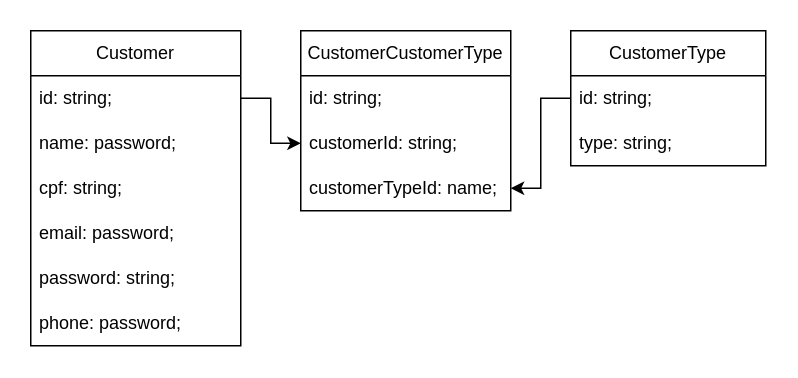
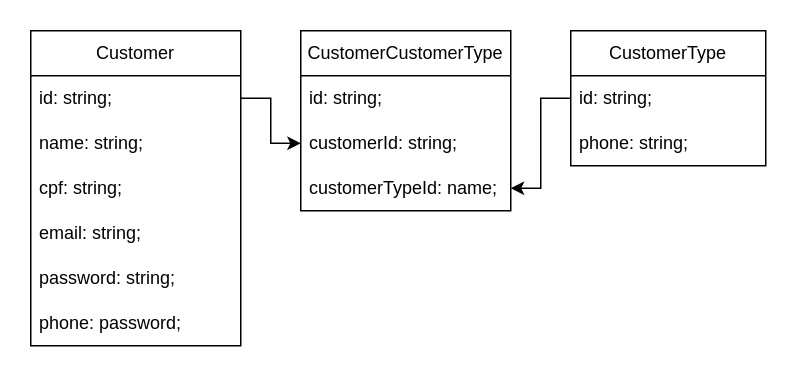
(108, 143) -> (96, 143)
(636, 143) -> (641, 143)
(109, 233) -> (96, 233)
